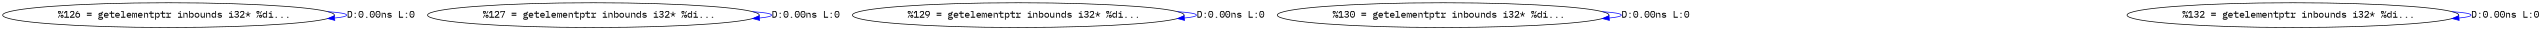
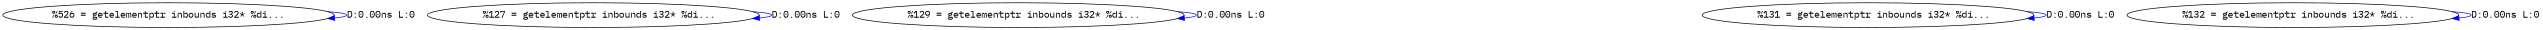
(169, 15) -> (169, 15)
(1443, 15) -> none
none -> (1868, 15)
